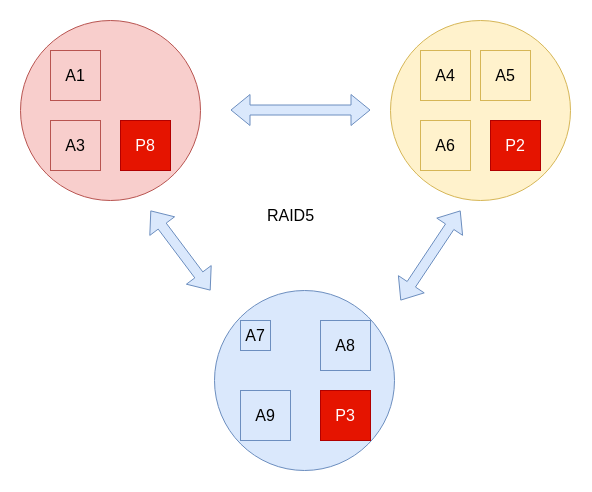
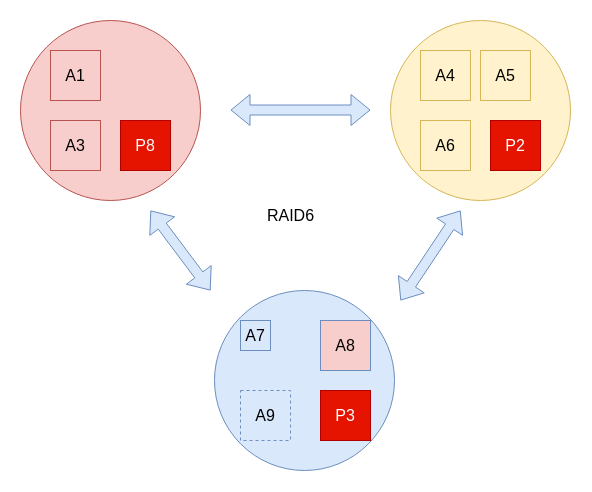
(291, 216) -> (291, 216)
(346, 346) -> (346, 346)
(266, 416) -> (266, 416)
